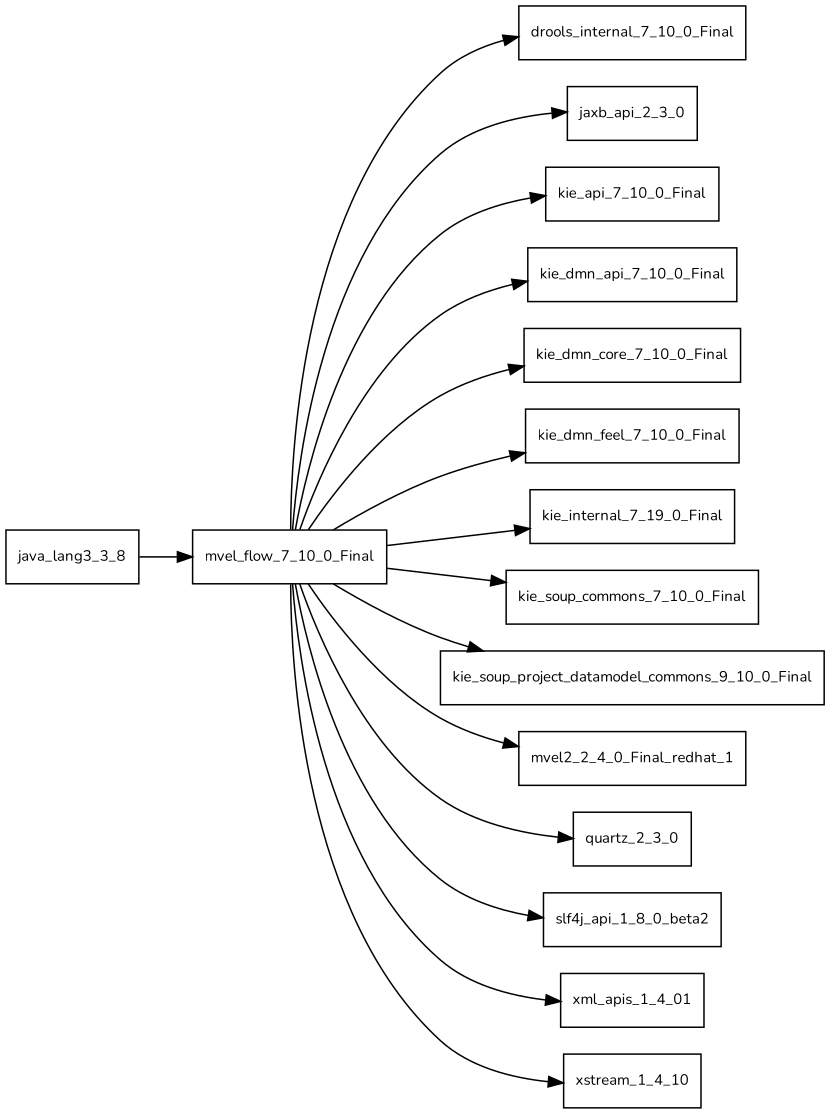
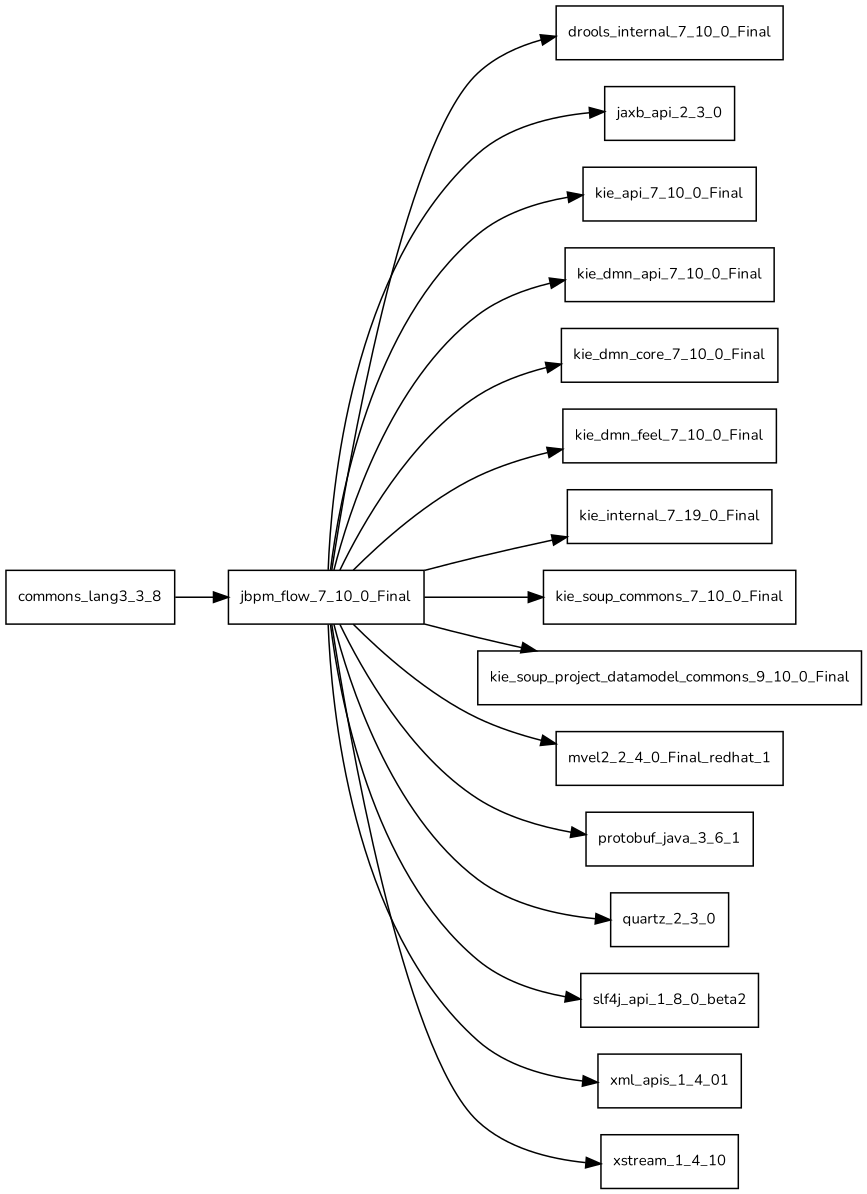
(72, 557) -> (90, 597)
(290, 557) -> (326, 597)
none -> (670, 839)
